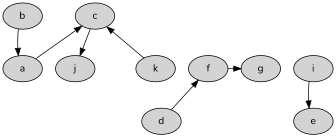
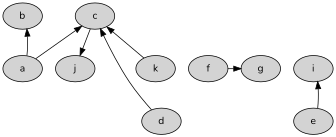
(18, 39) -> (28, 46)
(309, 91) -> (318, 99)
(182, 98) -> (125, 75)
